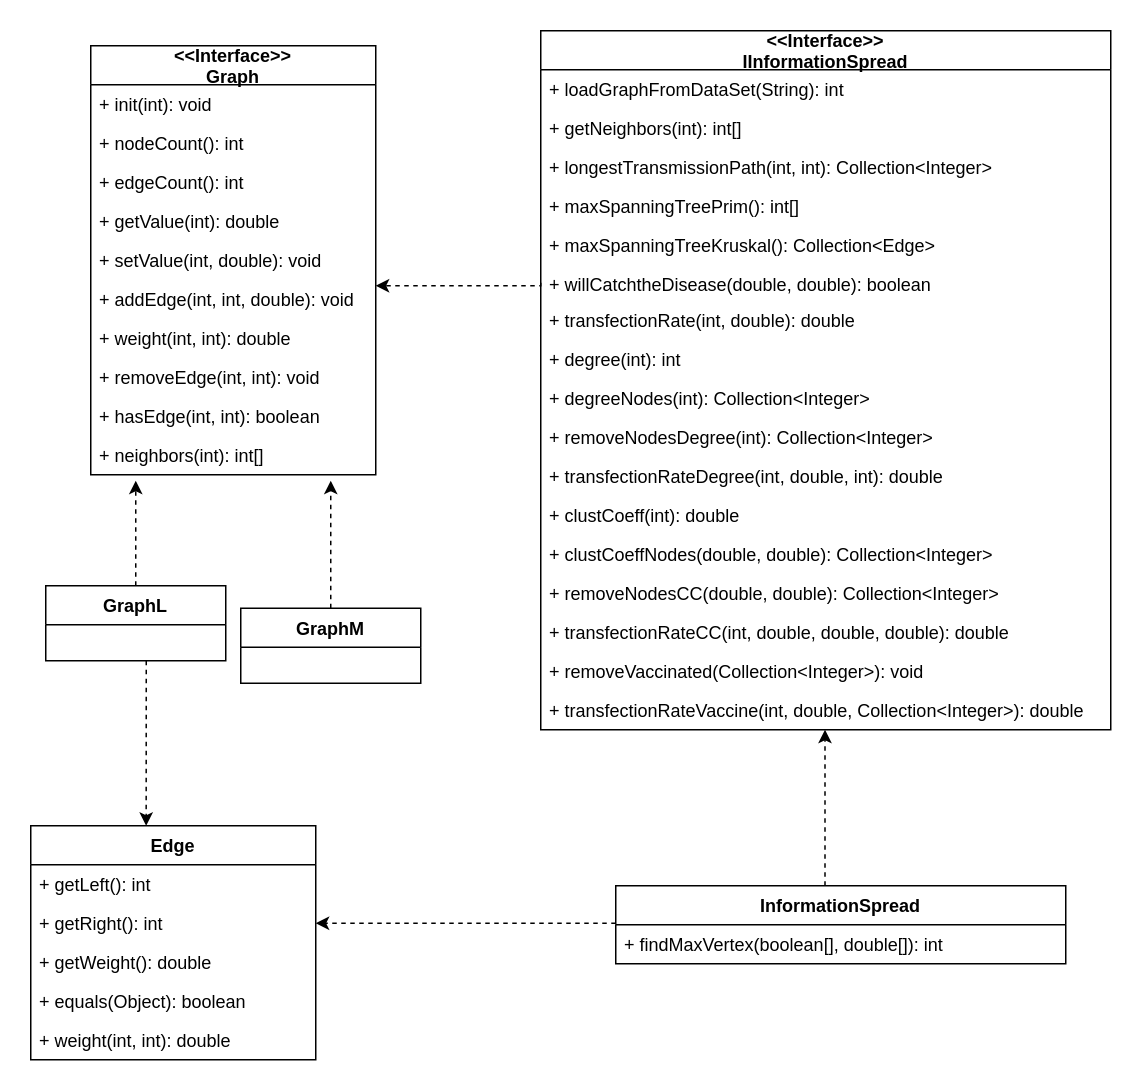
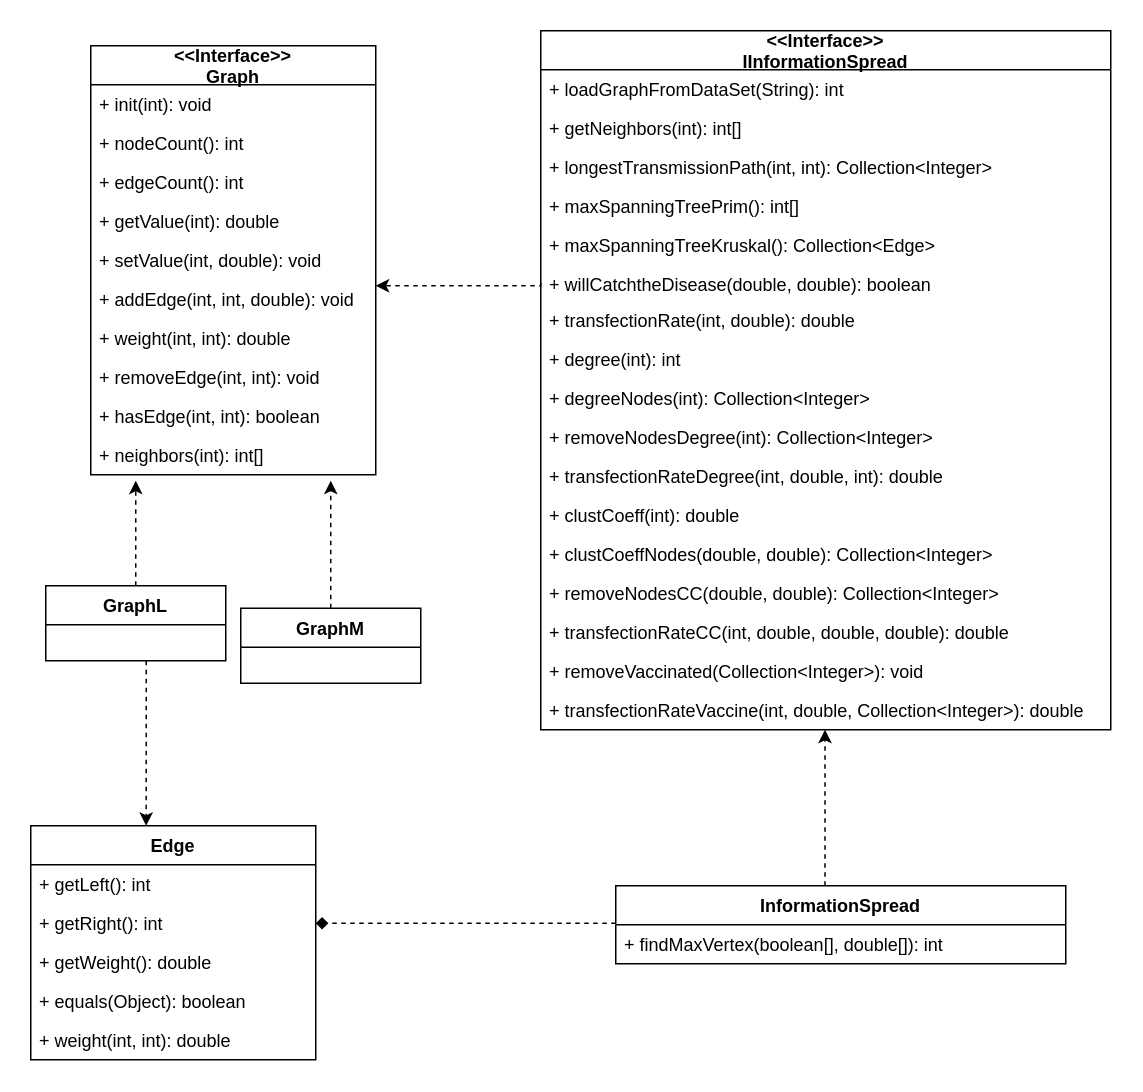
(327, 923) -> (328, 923)
